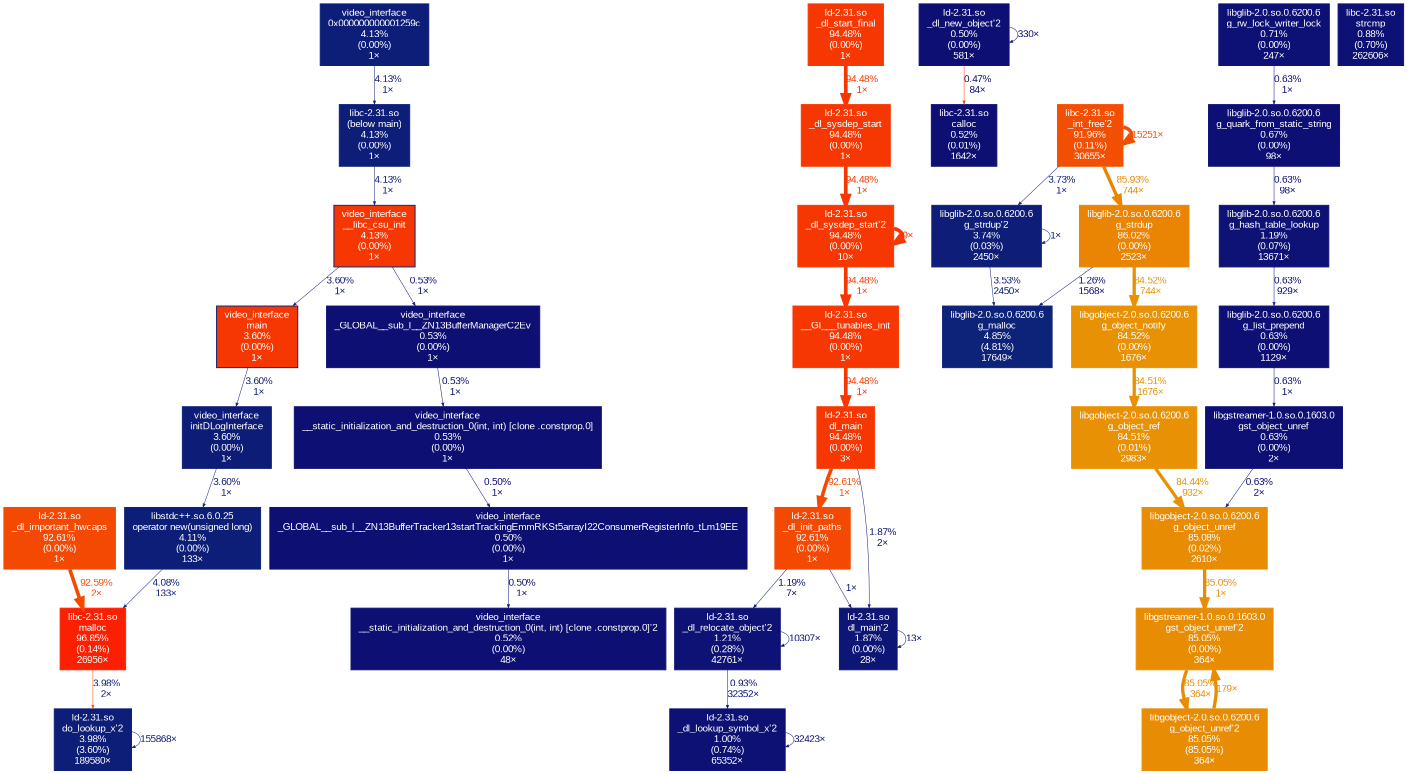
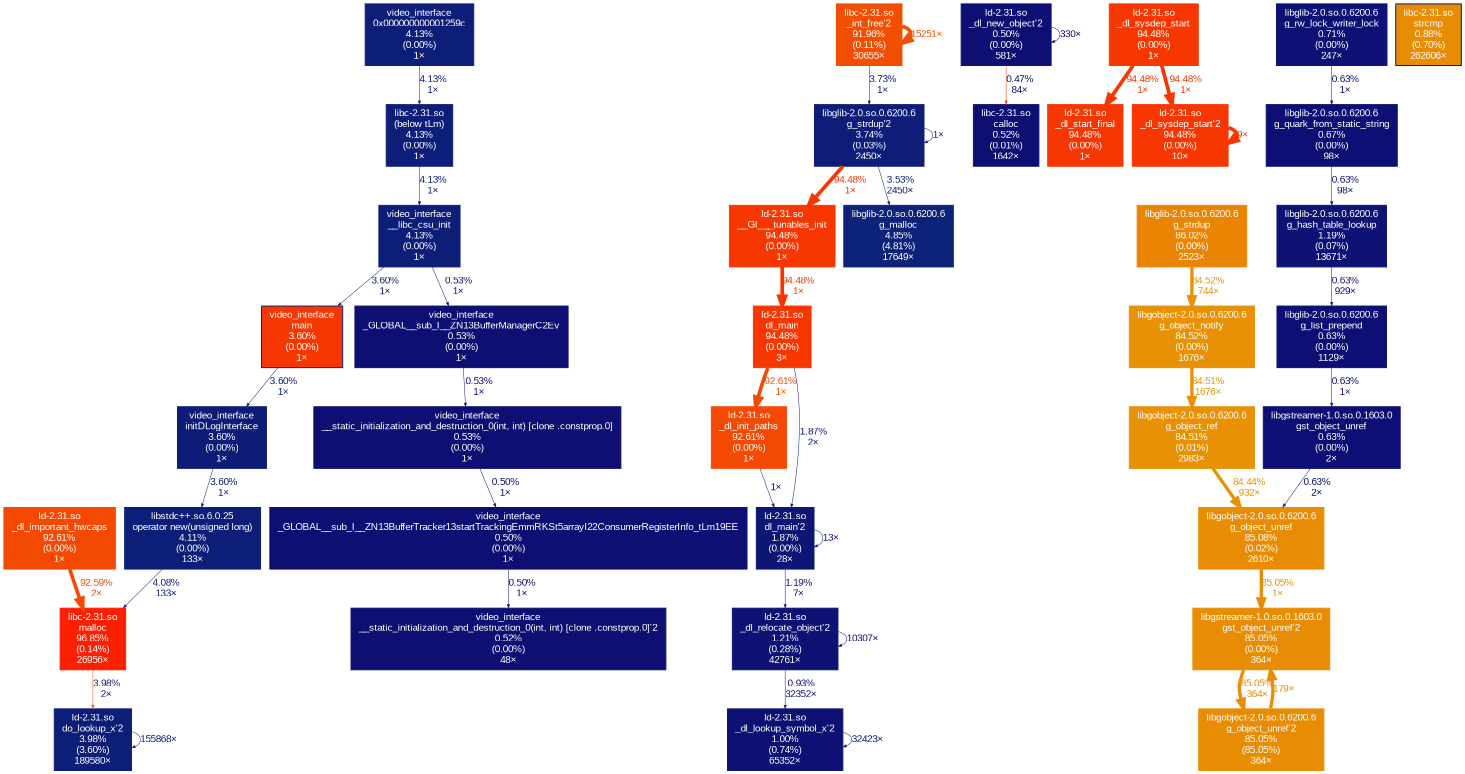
(1371, 35) -> (1429, 35)
(846, 80) -> (1122, 81)
(374, 135) -> (419, 135)
(1110, 181) -> none
(374, 236) -> (419, 236)
(846, 282) -> (829, 182)
(1067, 285) -> none
(771, 587) -> (785, 587)
